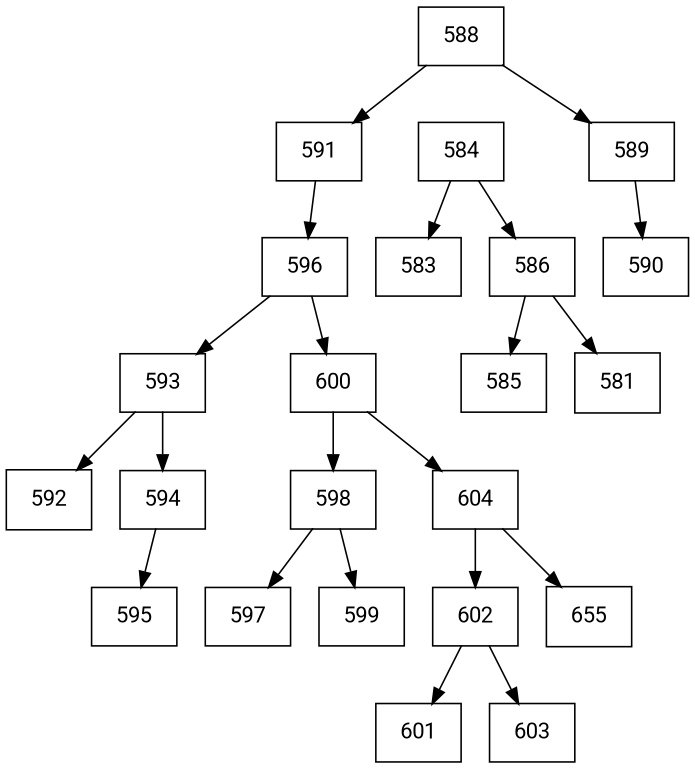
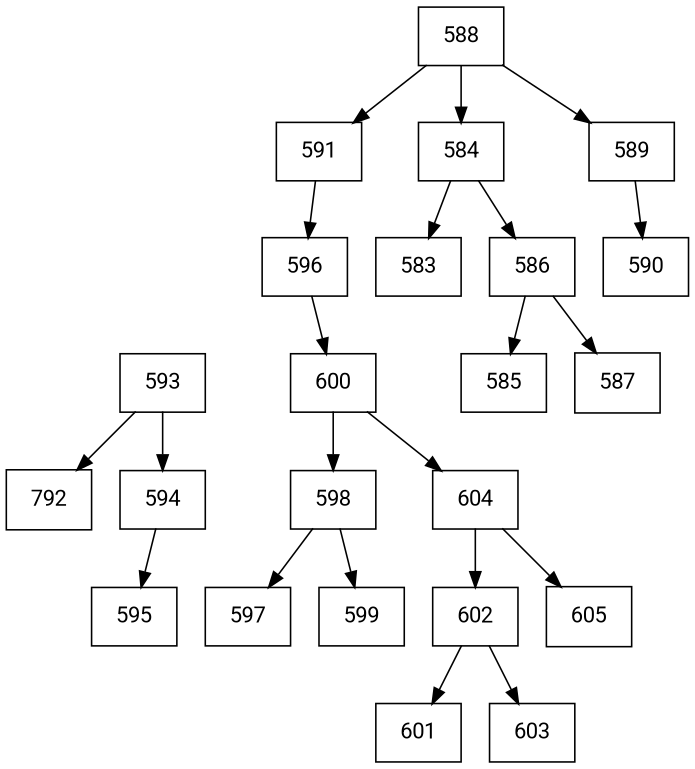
none -> (461, 86)
(240, 320) -> none
(617, 383) -> (617, 383)
(49, 500) -> (49, 500)
(589, 617) -> (589, 617)
